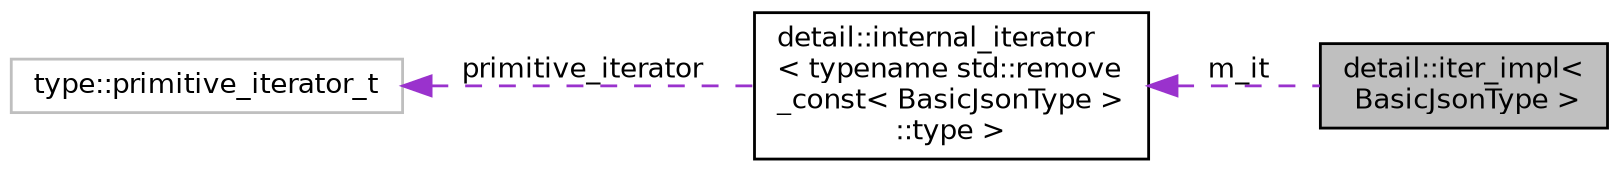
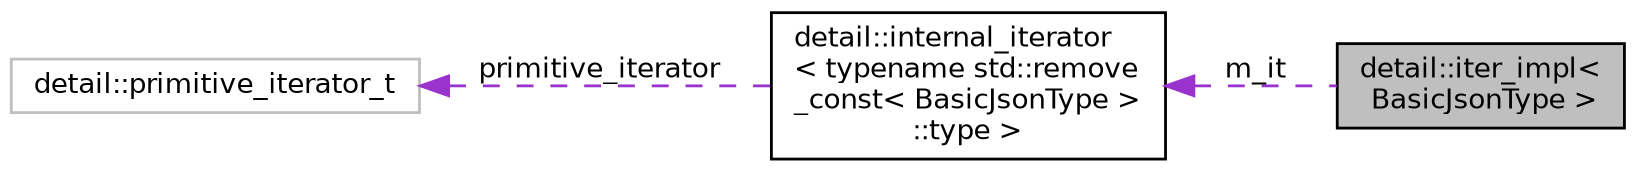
(207, 86) -> (215, 86)
